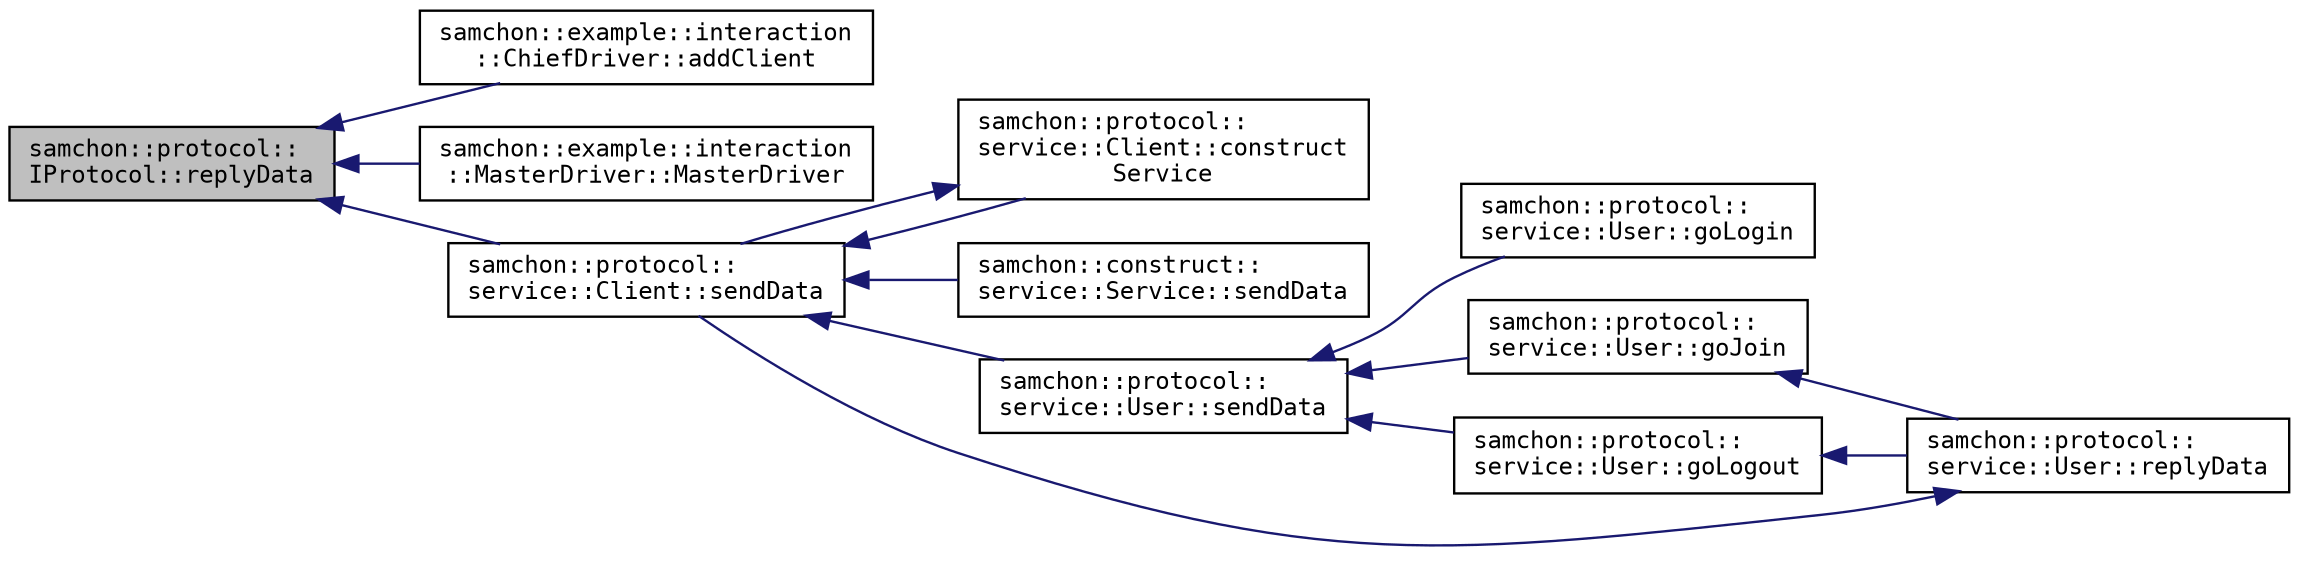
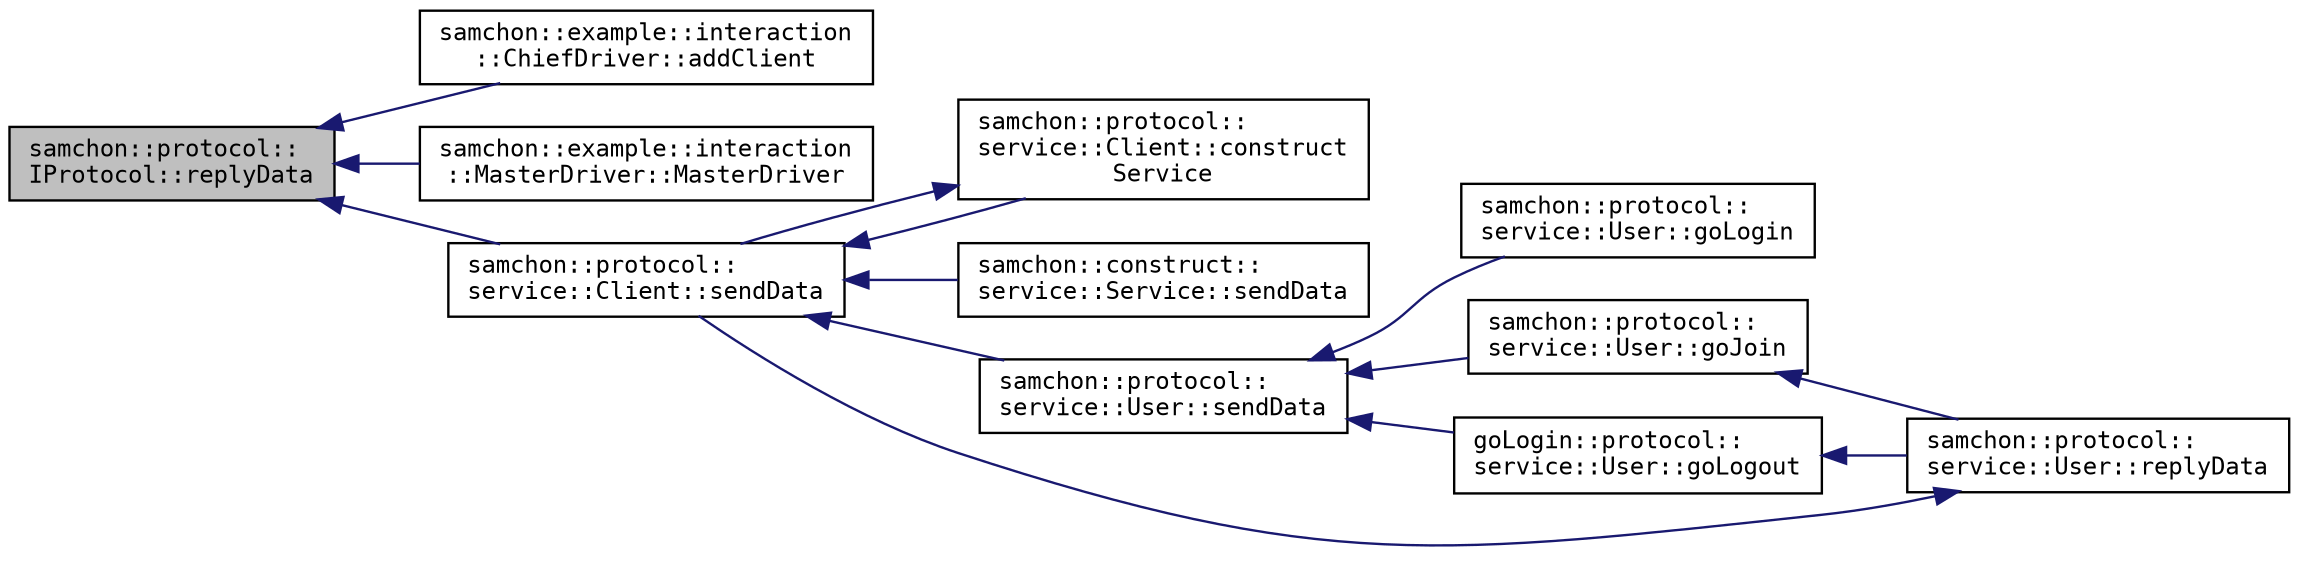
(1638, 455) -> (1638, 455)
